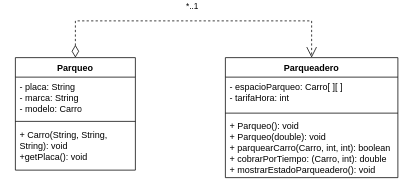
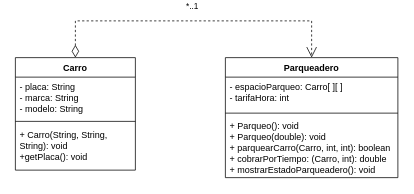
(75, 68) -> (75, 68)
(53, 98) -> (54, 98)
